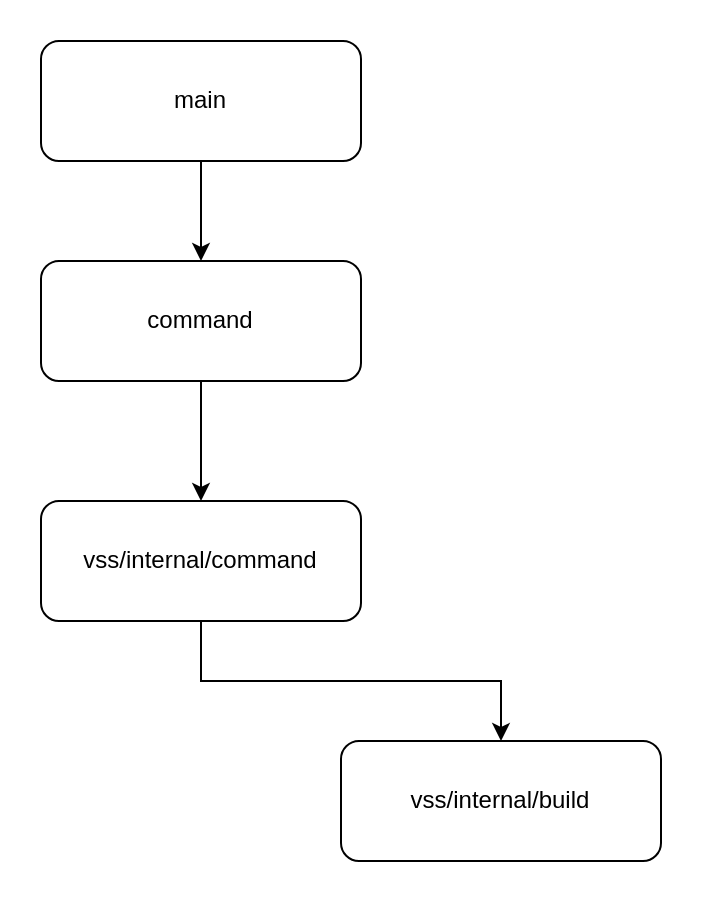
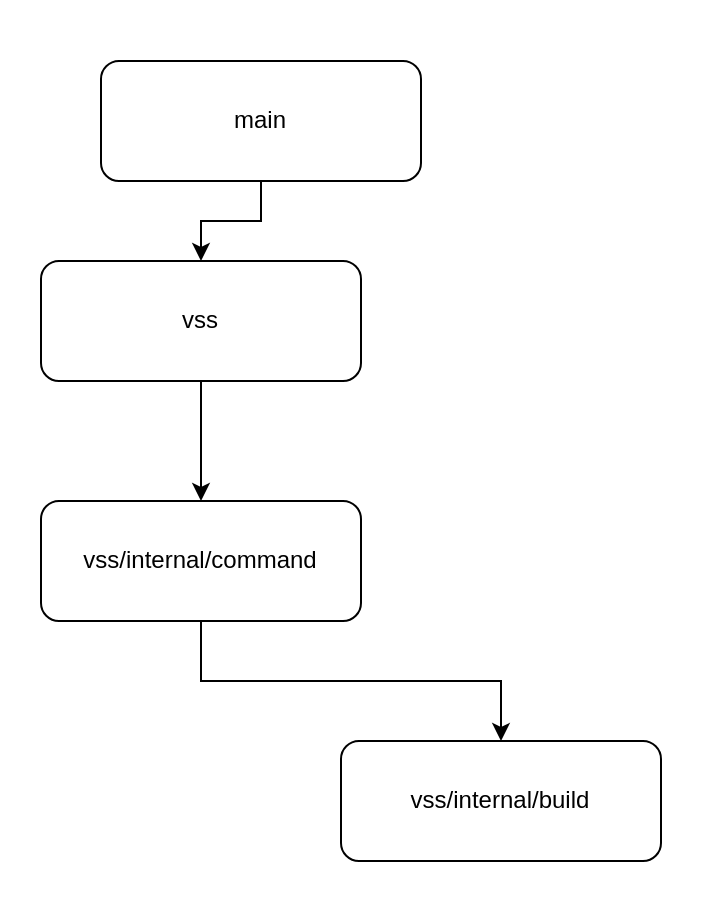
(201, 101) -> (261, 121)
(201, 321) -> (201, 321)
